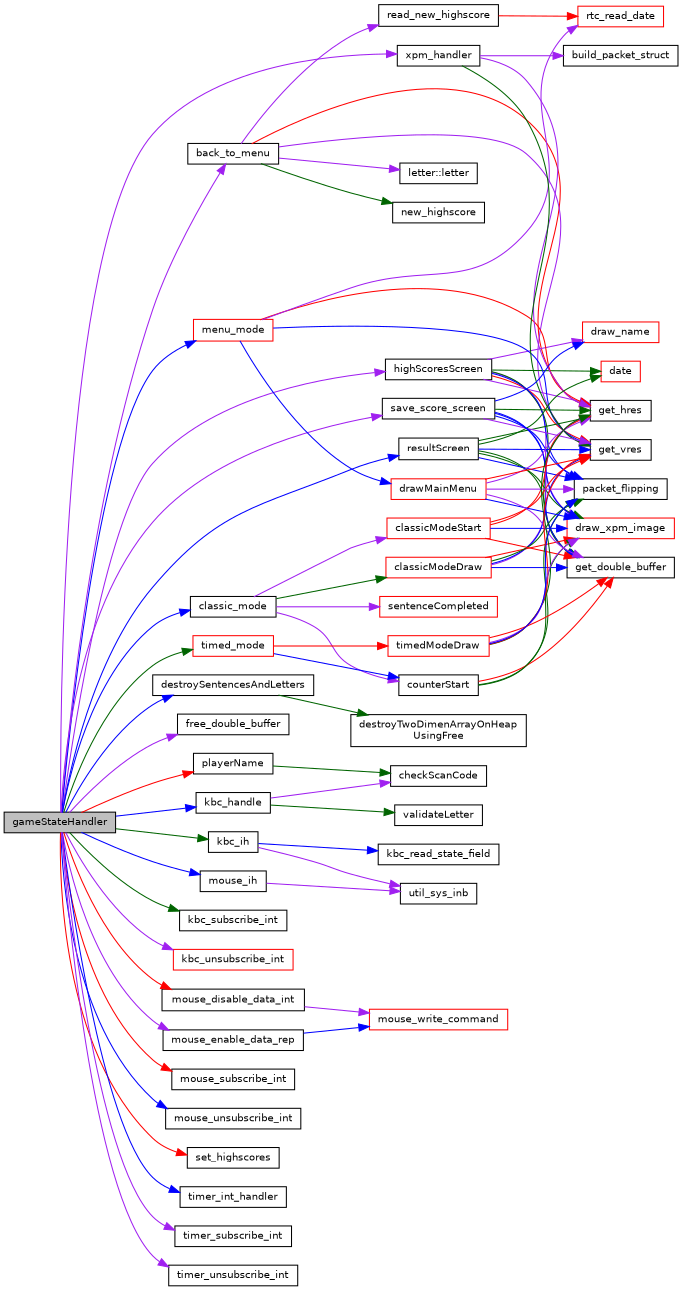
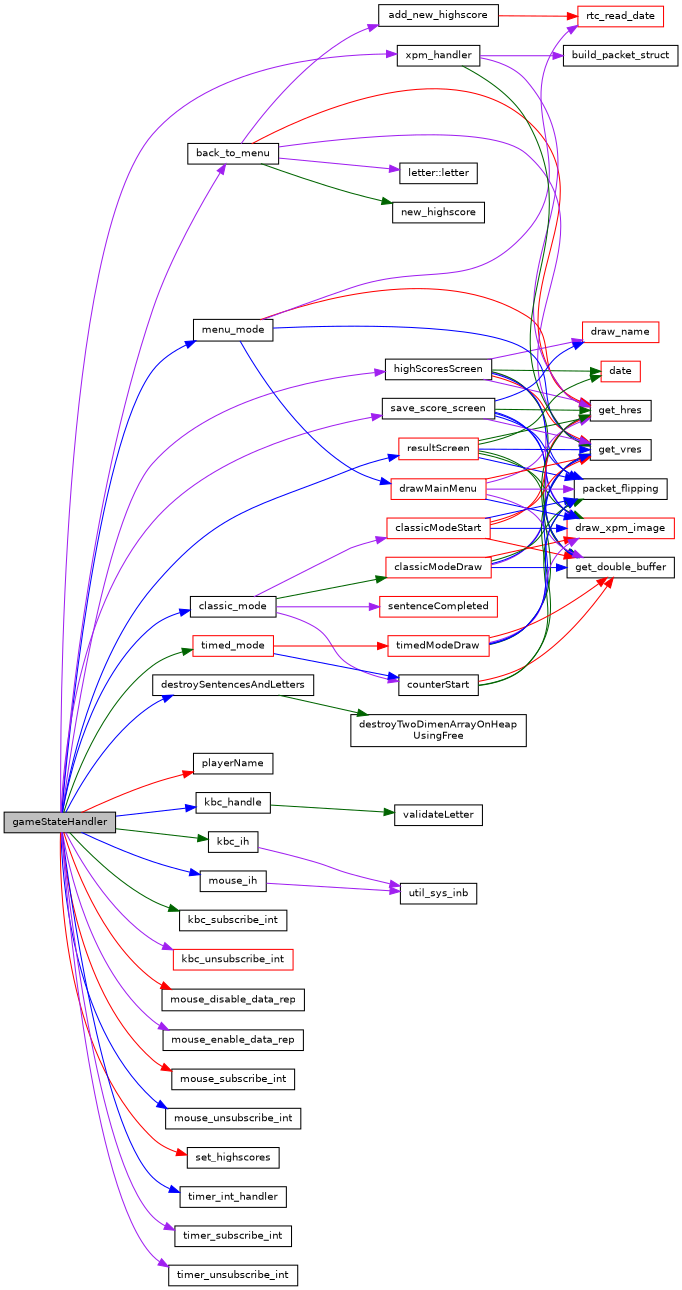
(439, 15) -> (439, 15)
(233, 330) -> (233, 330)
(439, 449) -> (439, 449)
none -> (525, 510)
(547, 559) -> (547, 559)
(545, 630) -> (549, 584)
(233, 724) -> none
(439, 776) -> none
(439, 854) -> none
(233, 1000) -> (233, 1000)
(439, 1020) -> none
